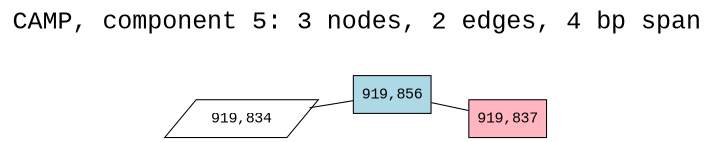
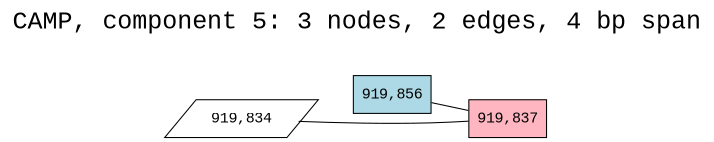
(331, 104) -> (384, 123)
